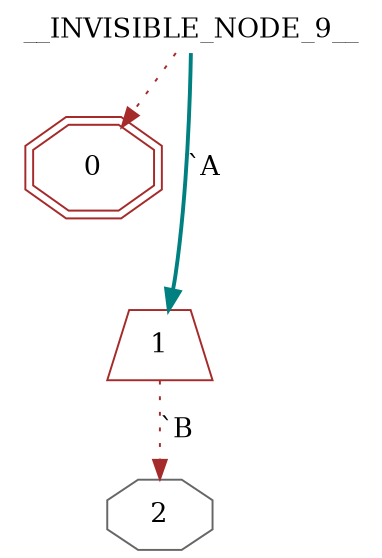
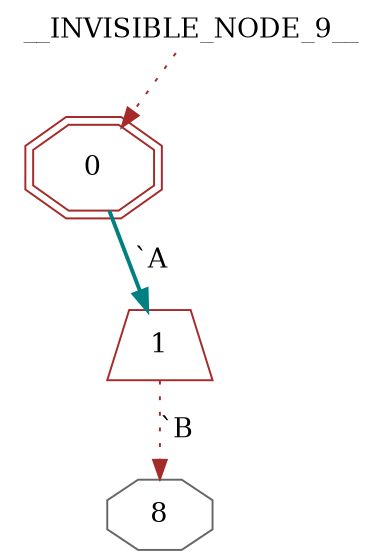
(186, 172) -> (125, 251)
(160, 515) -> (160, 515)
